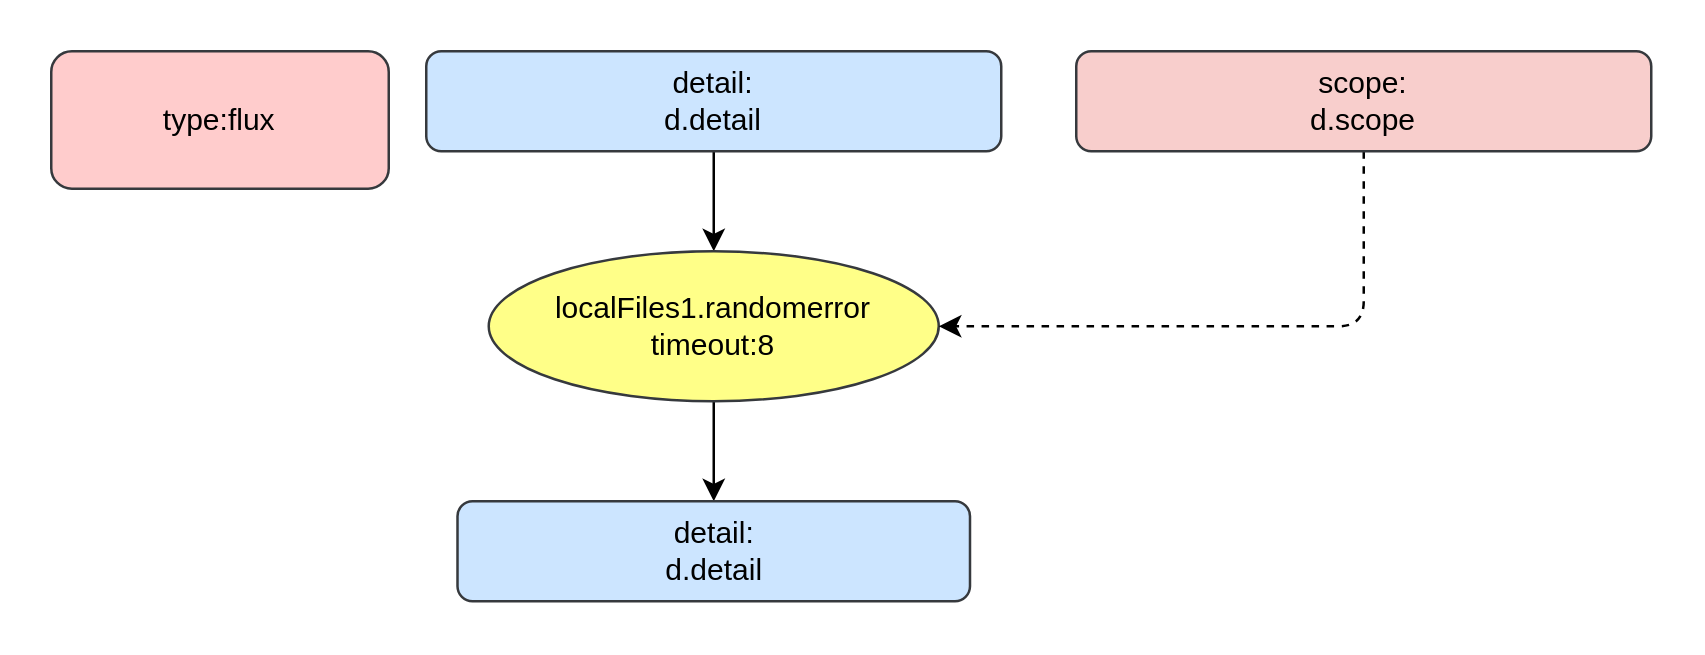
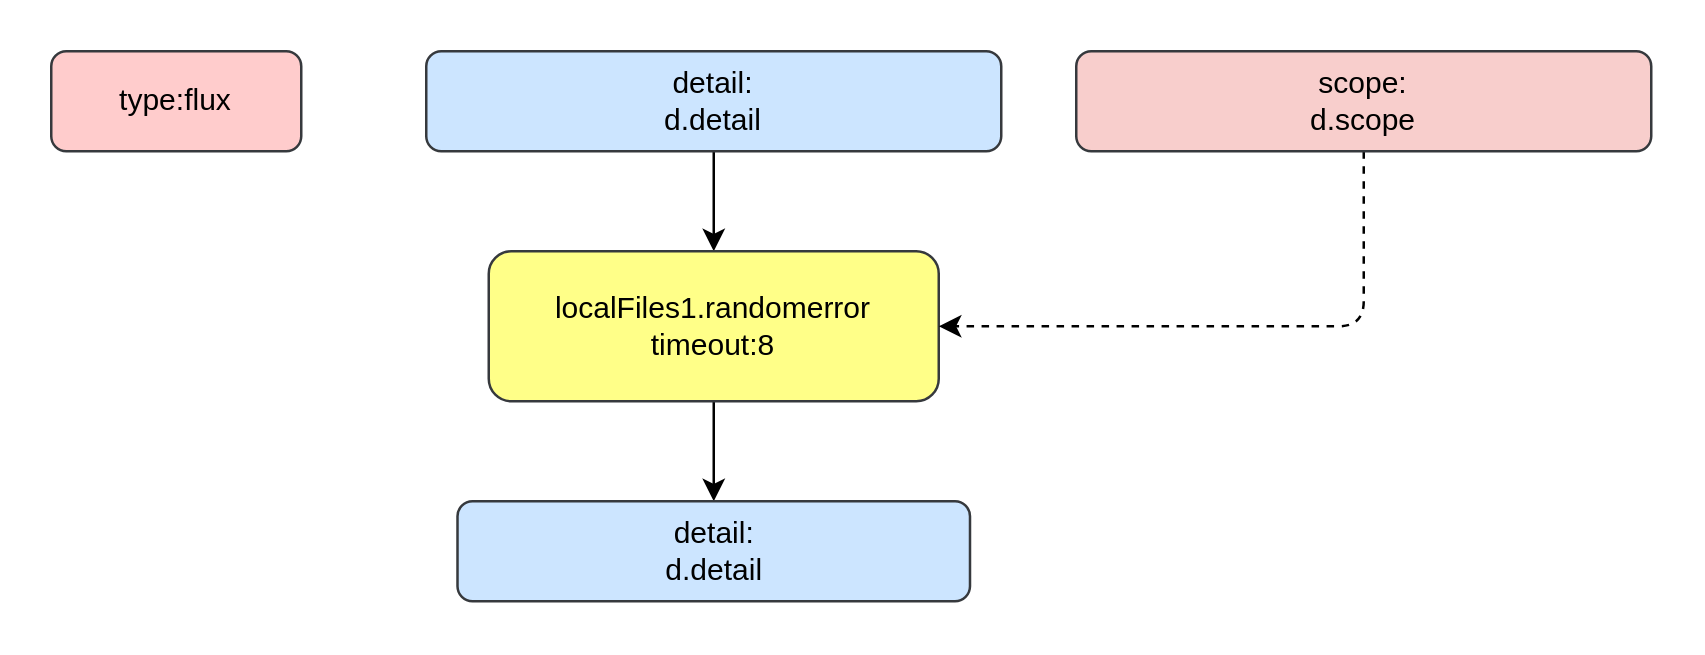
(220, 120) -> (176, 101)
(714, 326) -> (714, 326)
